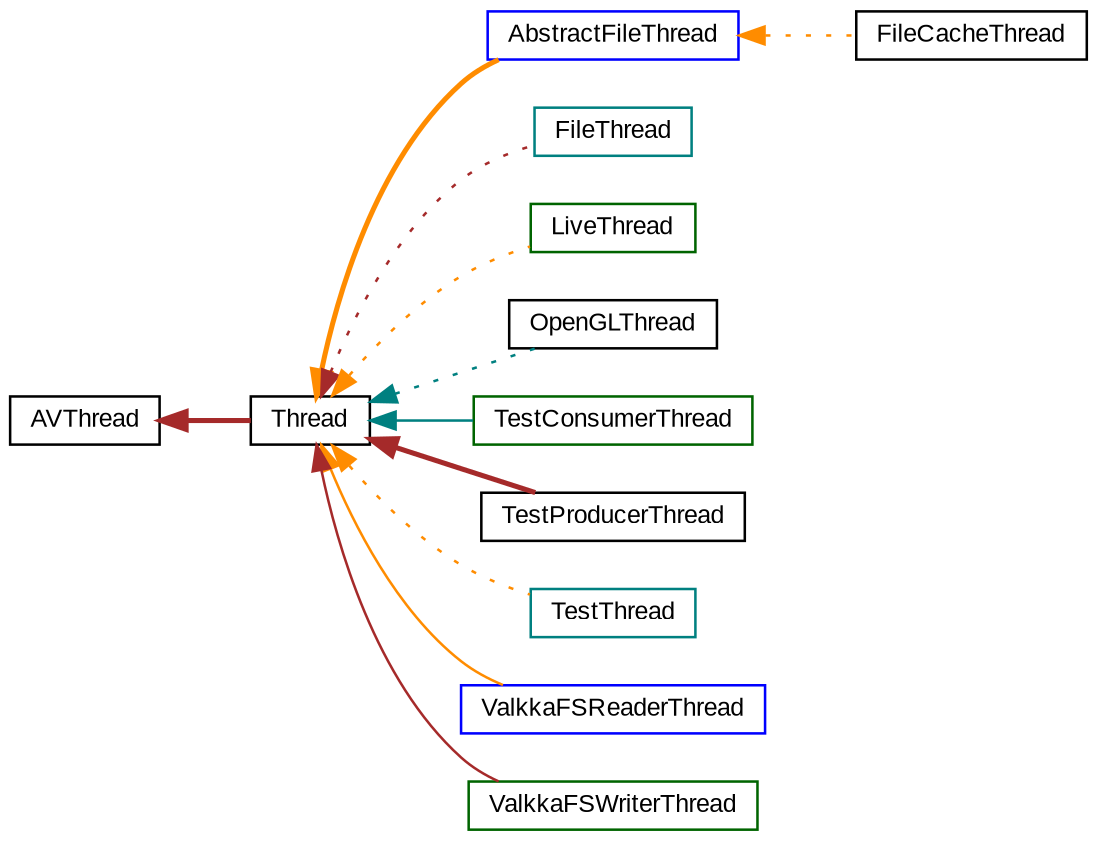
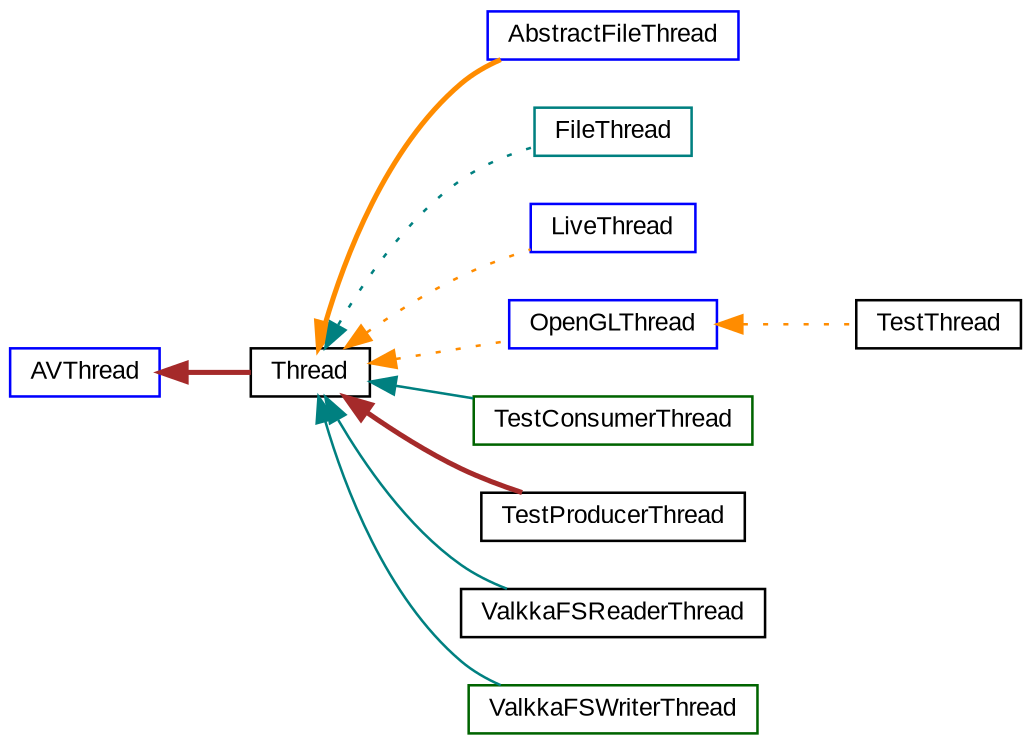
(972, 35) -> none
(613, 228) -> (613, 228)
(408, 235) -> (419, 216)
(613, 324) -> (613, 324)
(465, 371) -> (452, 350)
(85, 421) -> (85, 372)
(430, 544) -> (799, 324)
(398, 593) -> (409, 518)
(613, 613) -> (939, 324)
(380, 645) -> (388, 571)
(613, 709) -> (613, 613)
